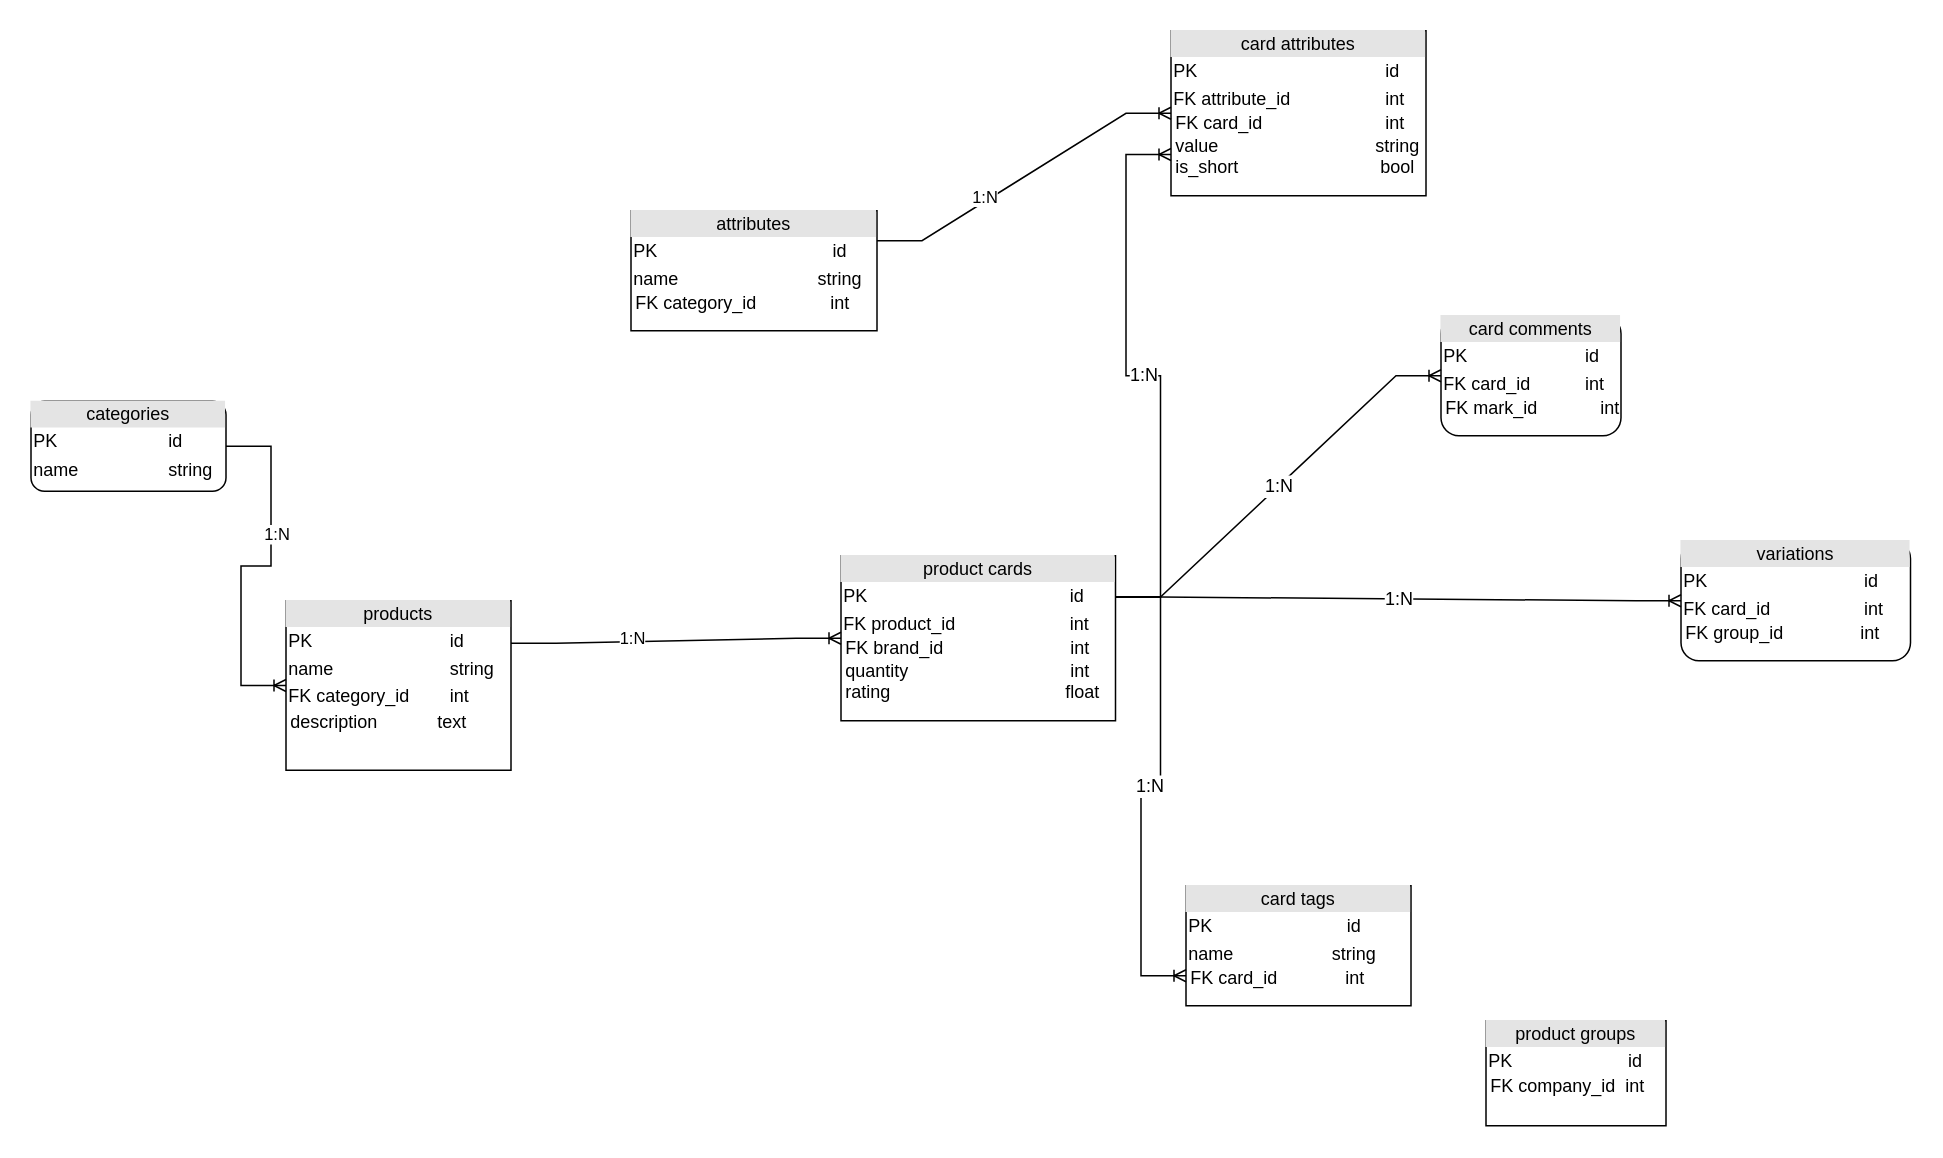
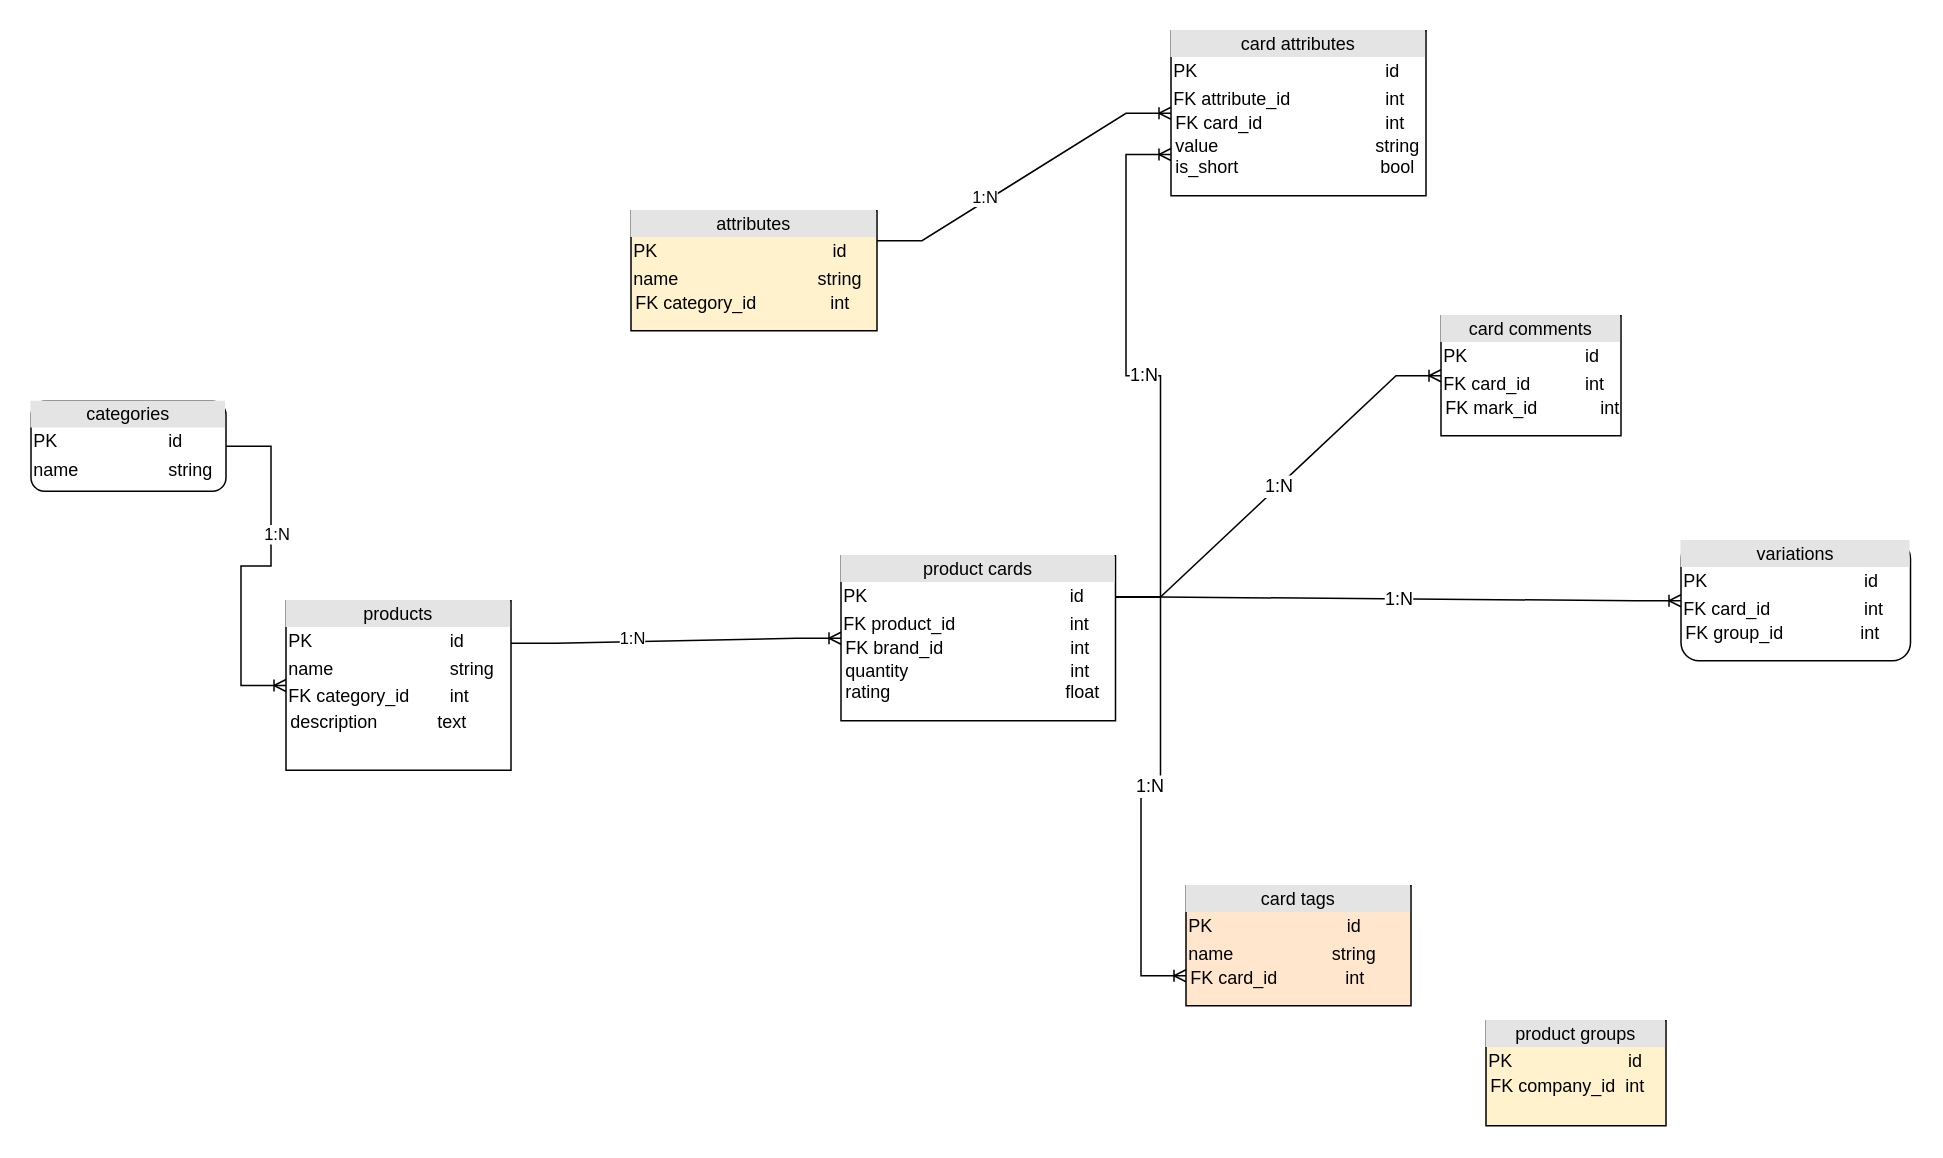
(754, 271) -> (754, 271)
(1531, 376) -> (1531, 376)
(1298, 946) -> (1298, 946)
(1576, 1073) -> (1576, 1073)
